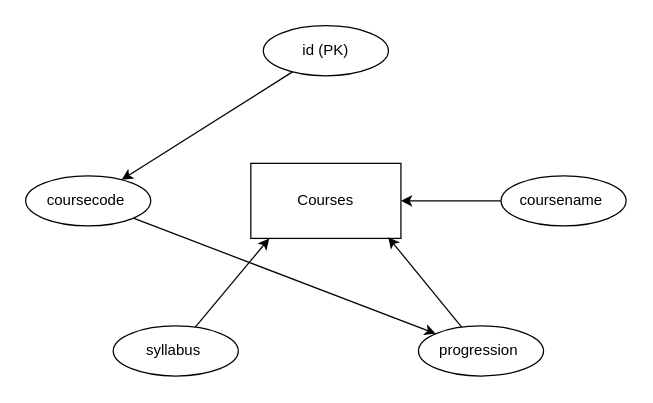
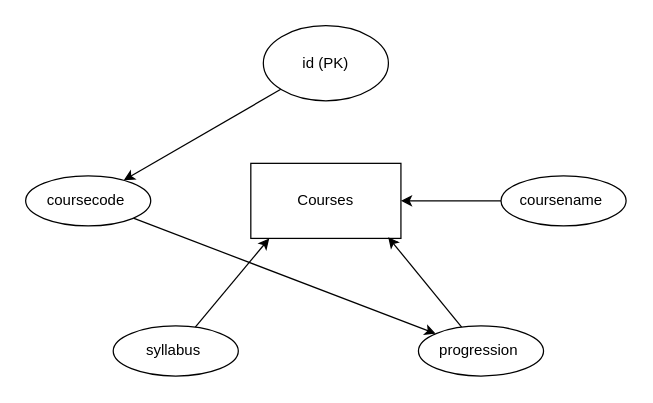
(326, 51) -> (326, 63)
